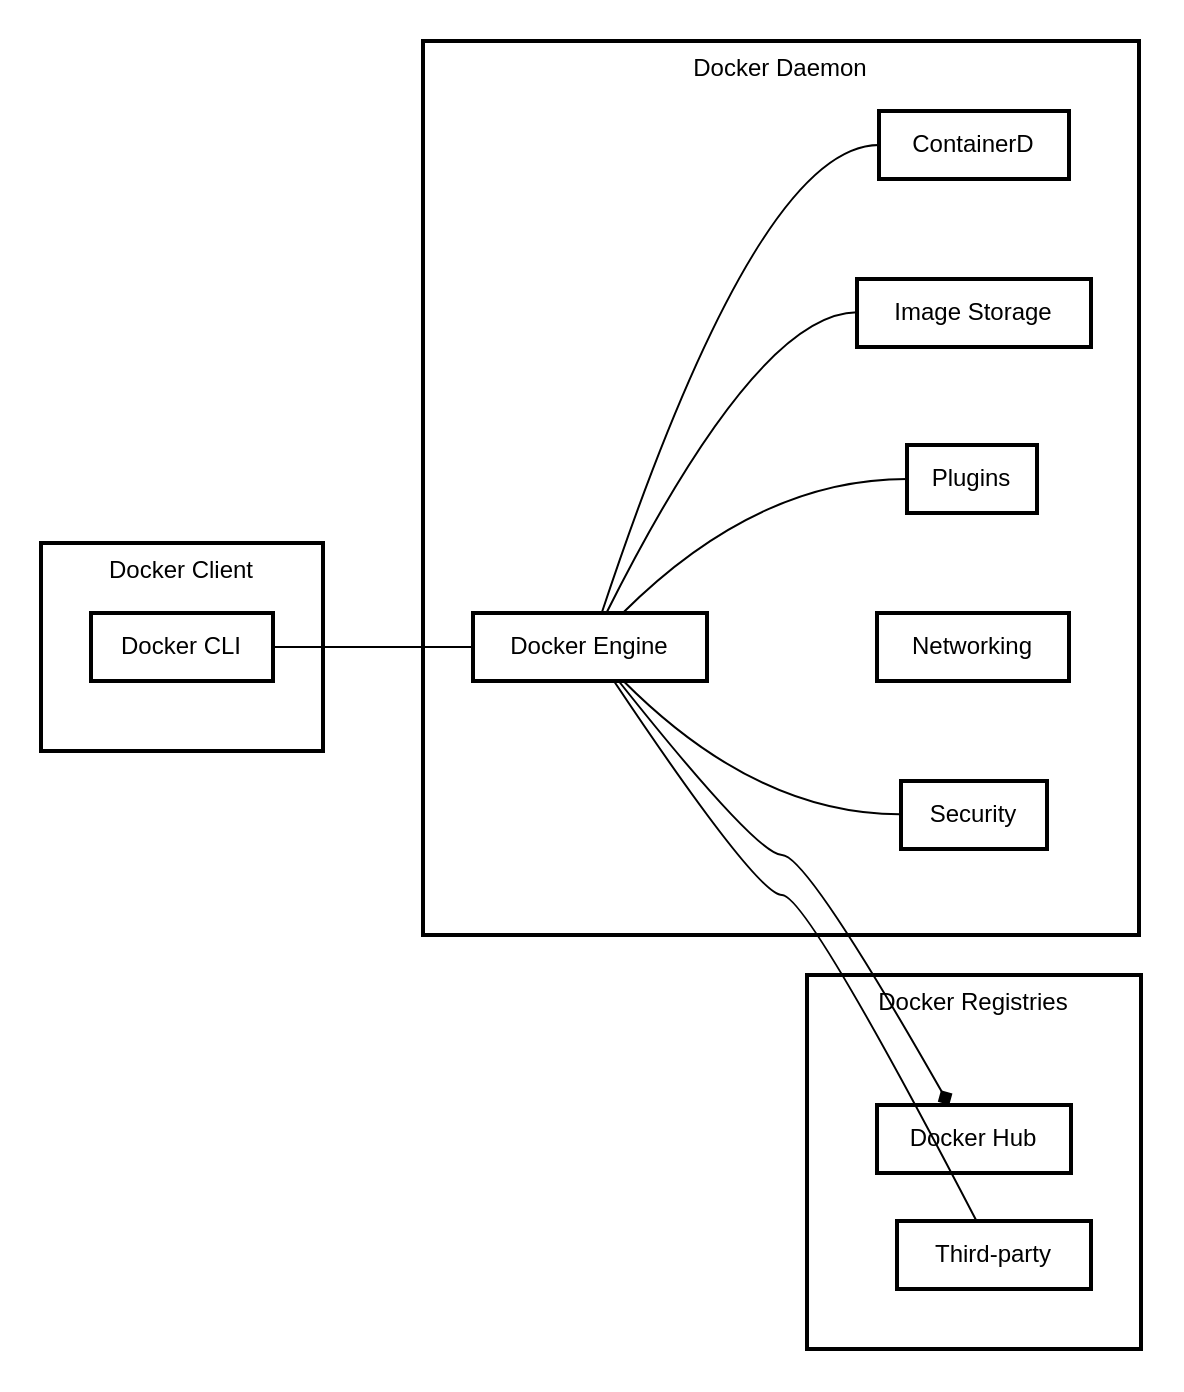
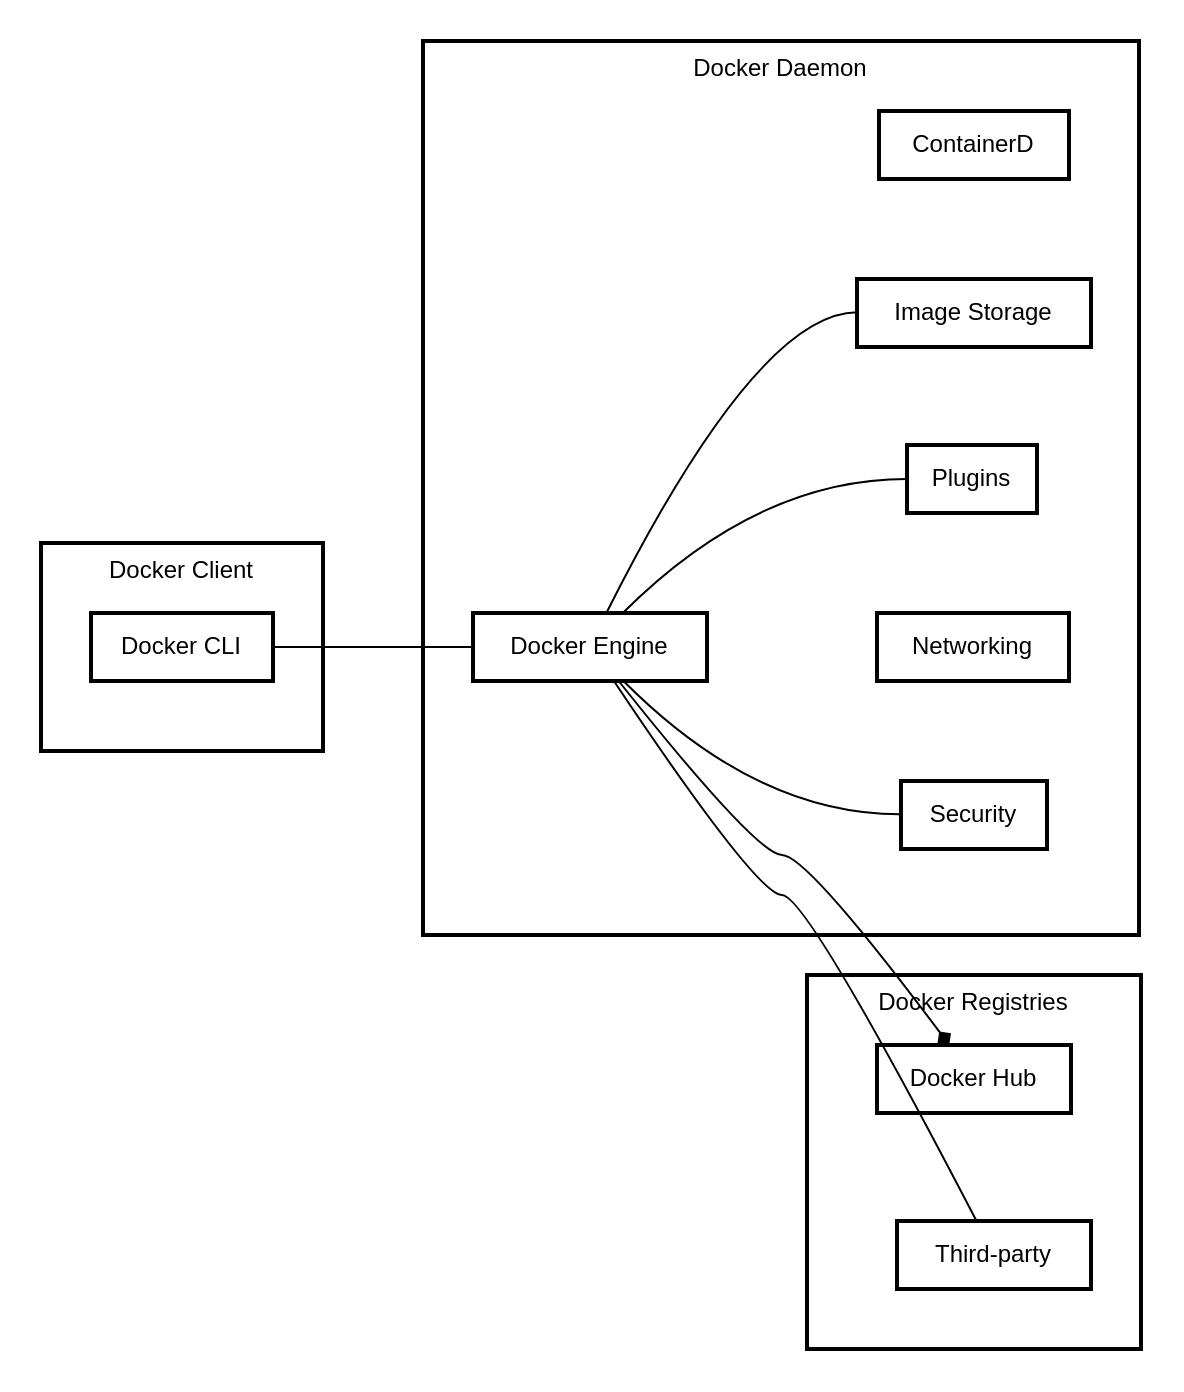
(703, 352) -> none
(974, 1139) -> (974, 1079)
